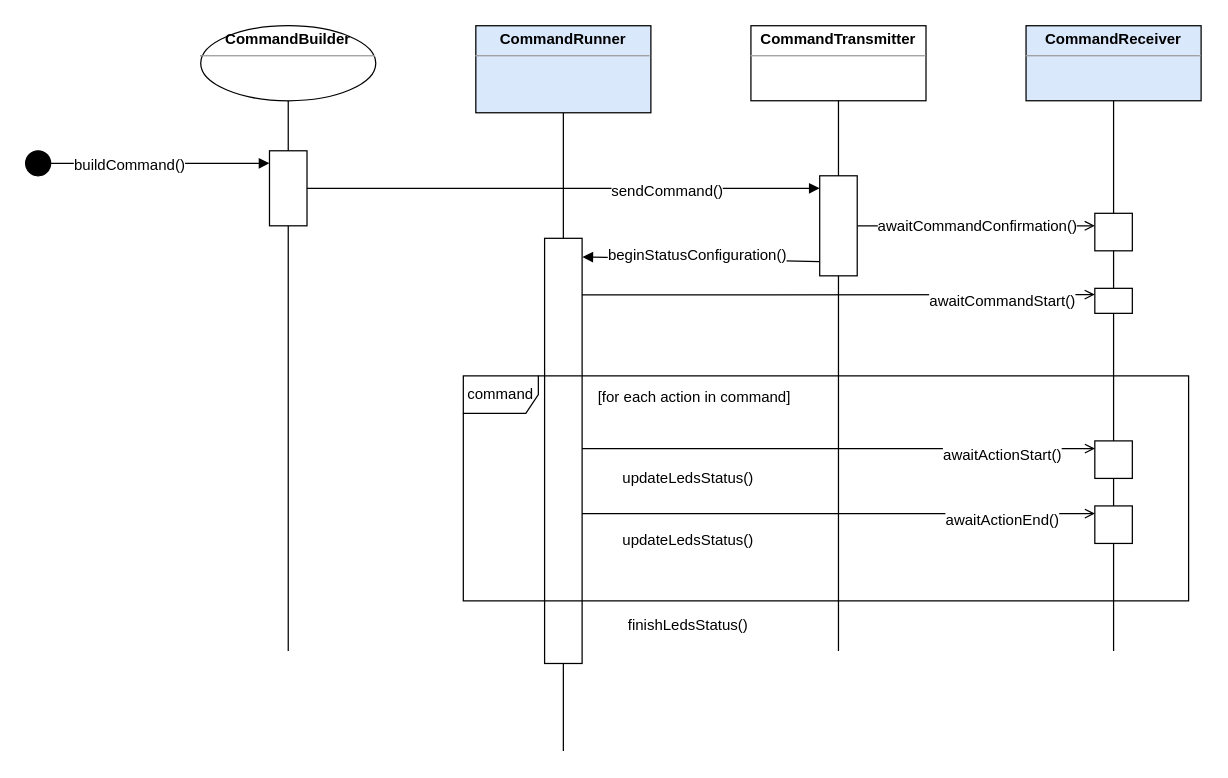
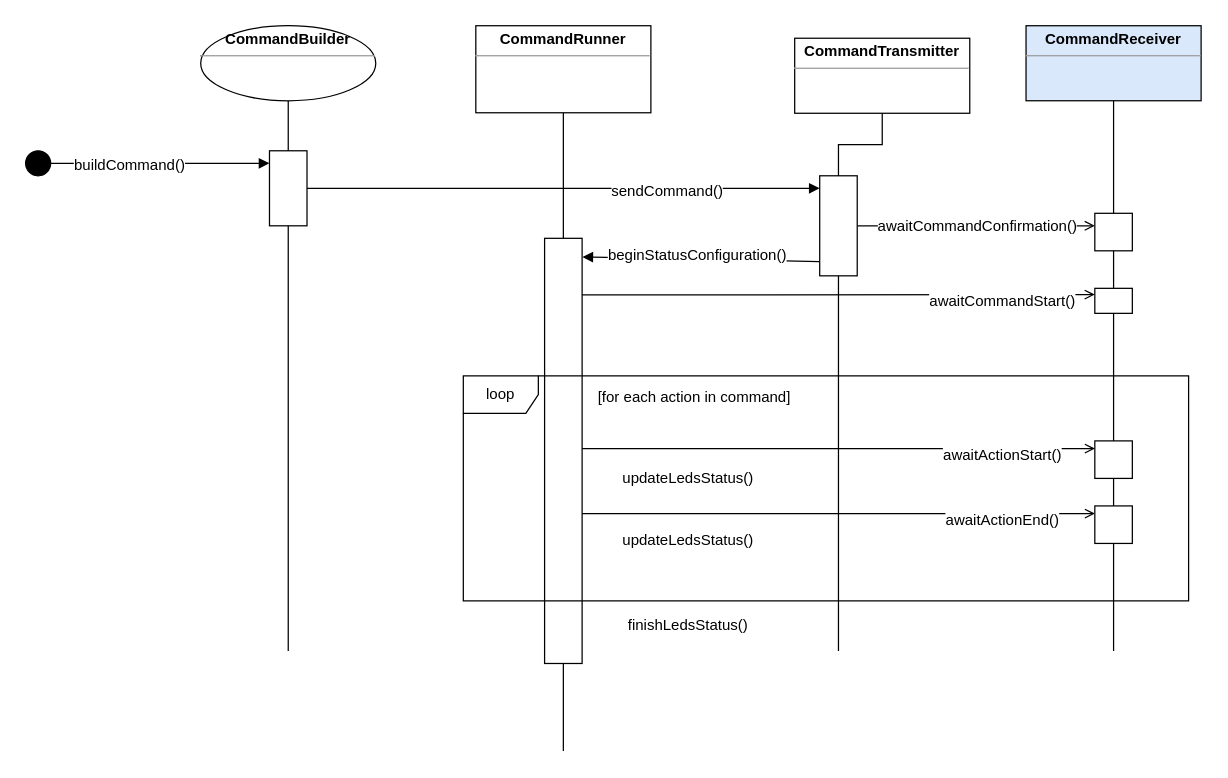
(838, 63) -> (882, 76)
(563, 69) -> (563, 69)
(501, 394) -> (501, 394)
